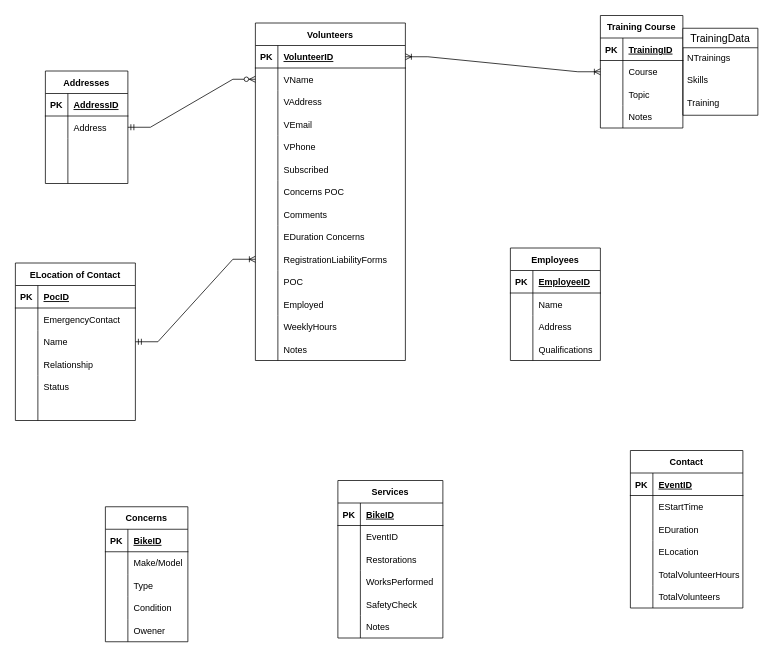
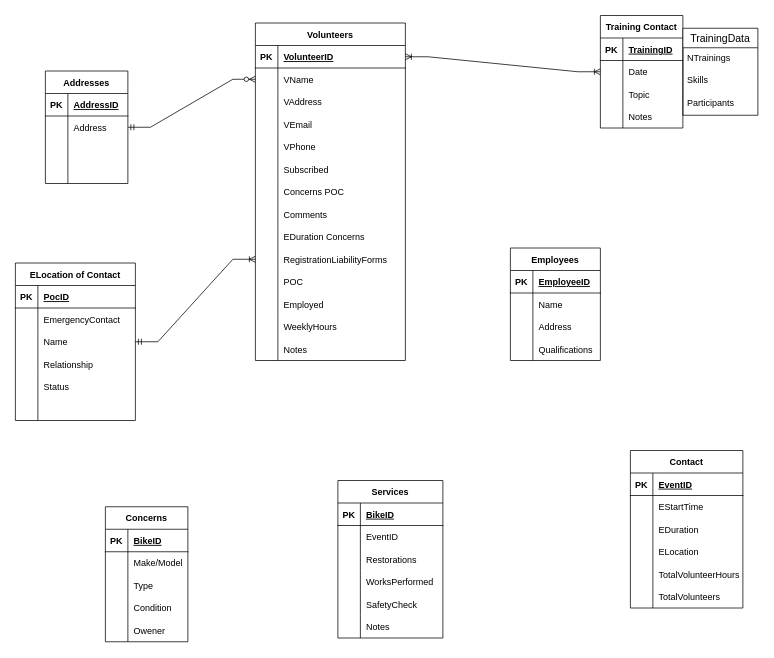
(641, 27) -> (641, 27)
(644, 72) -> (639, 72)
(705, 103) -> (715, 103)
